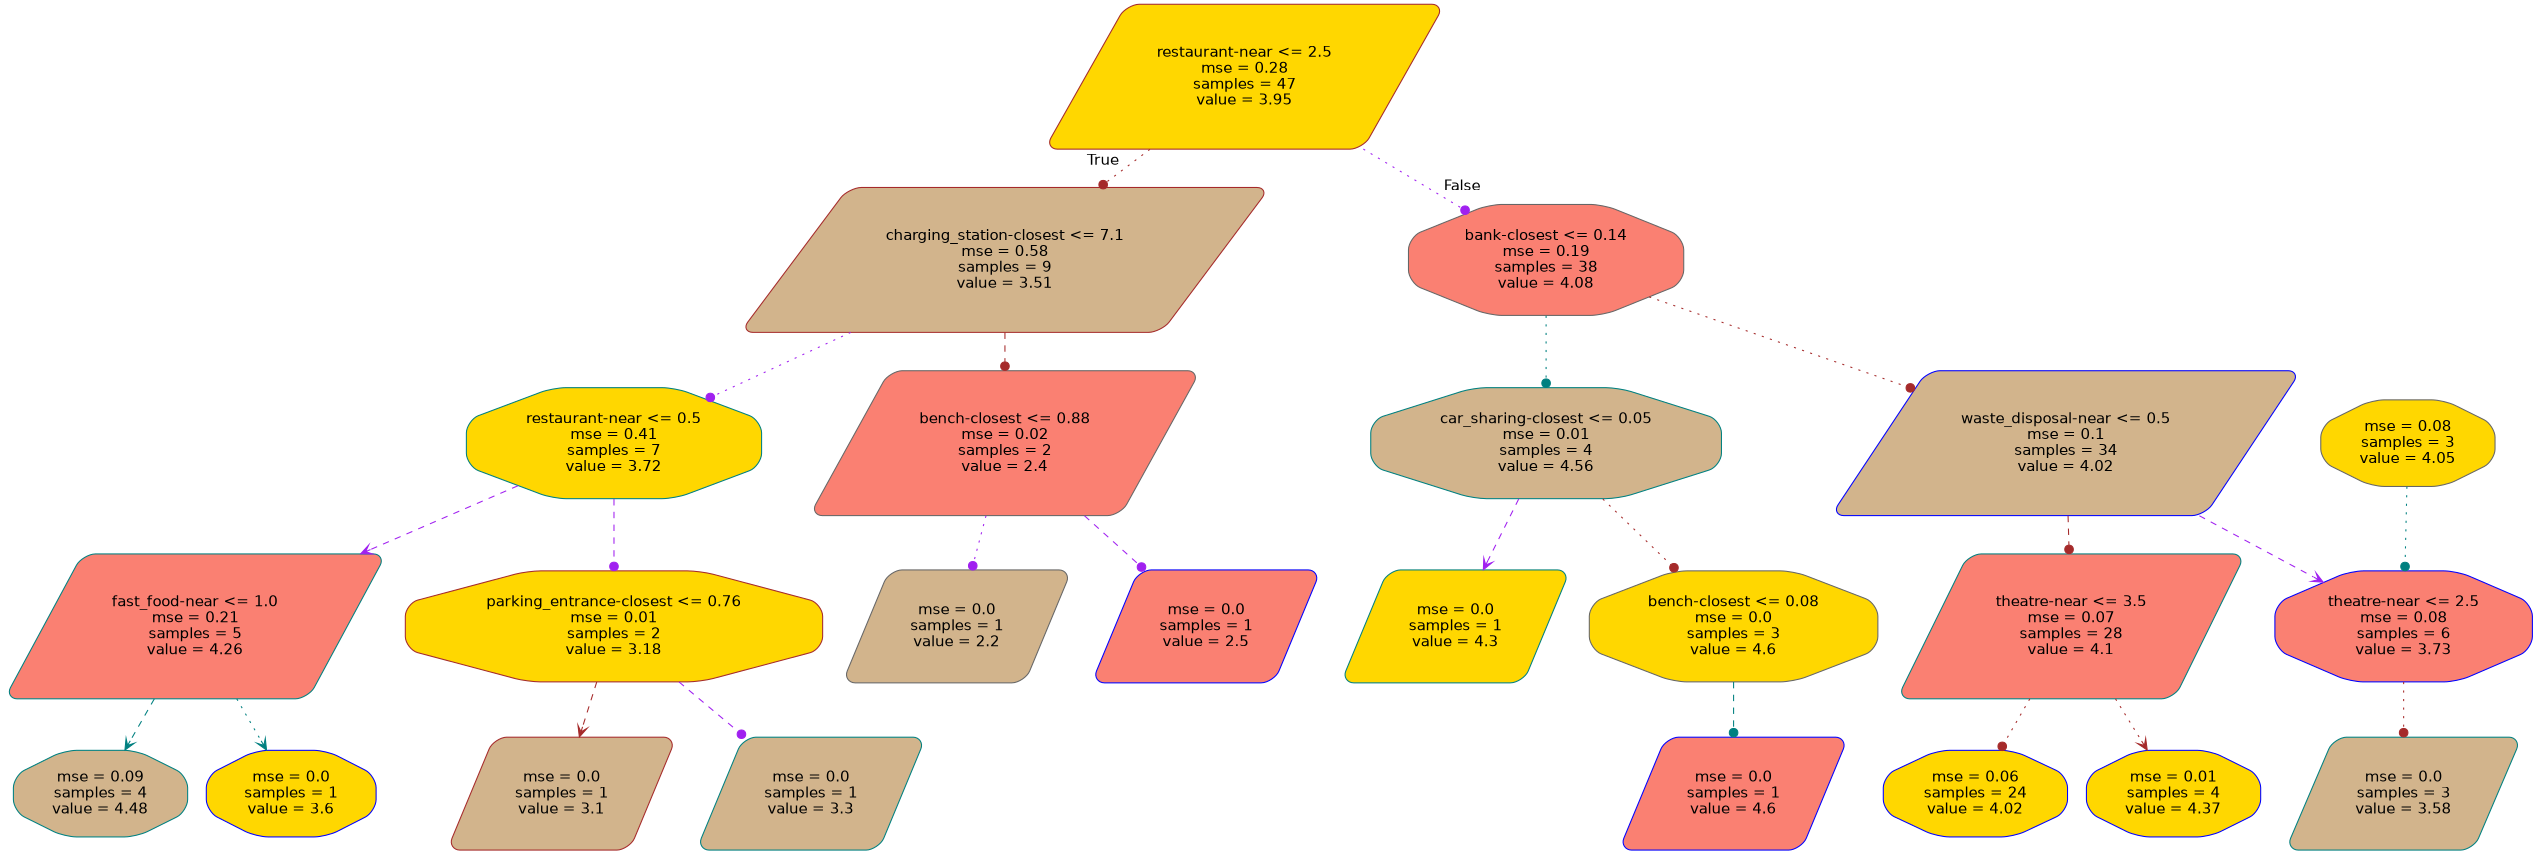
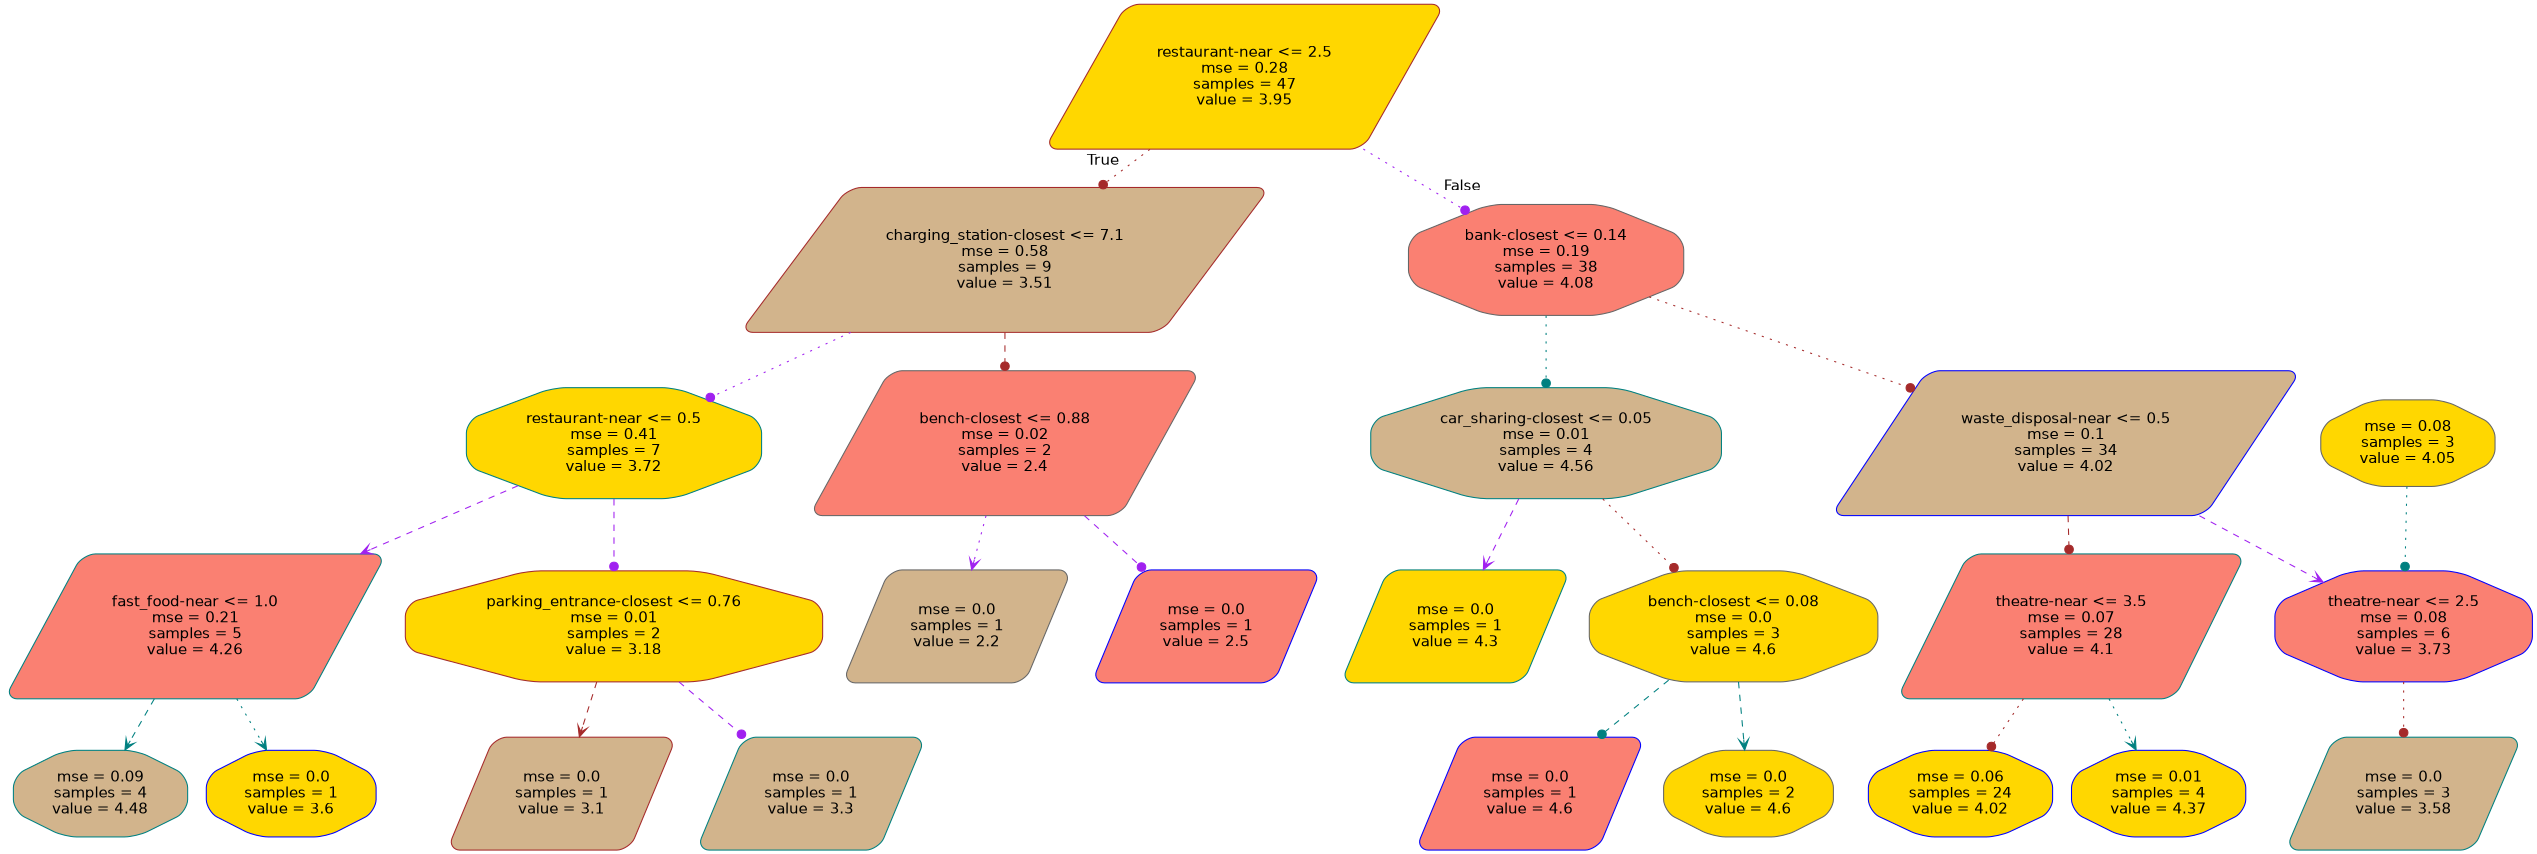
(980, 539) -> (980, 538)
(2128, 720) -> (2120, 720)
none -> (1749, 794)
